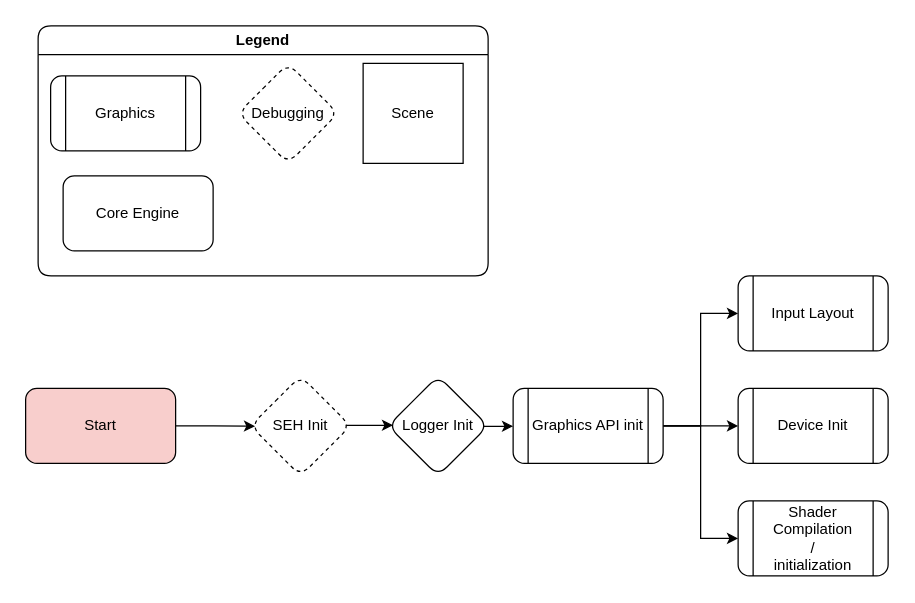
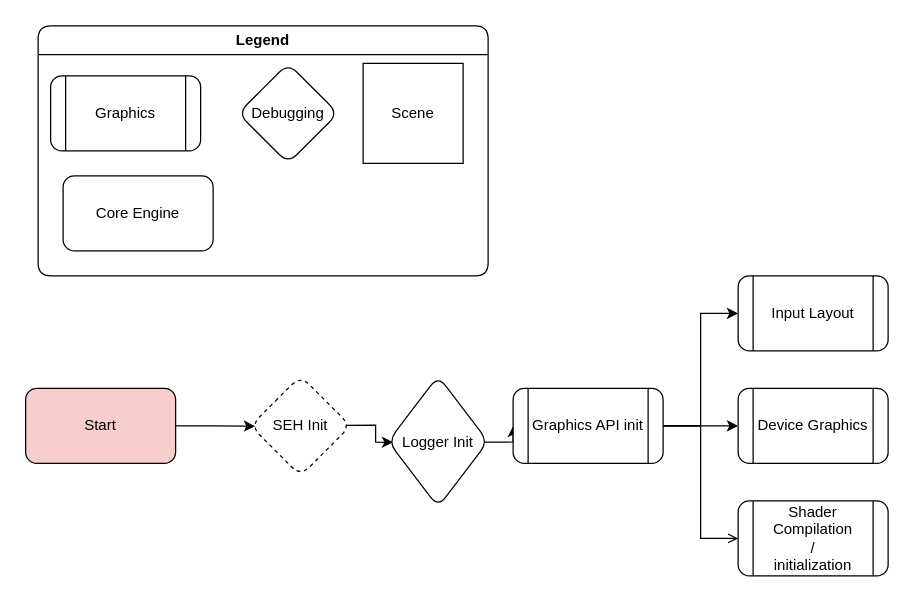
(288, 113) -> (288, 113)
(438, 426) -> (438, 441)
(813, 426) -> (813, 426)
(728, 538) -> (730, 538)
